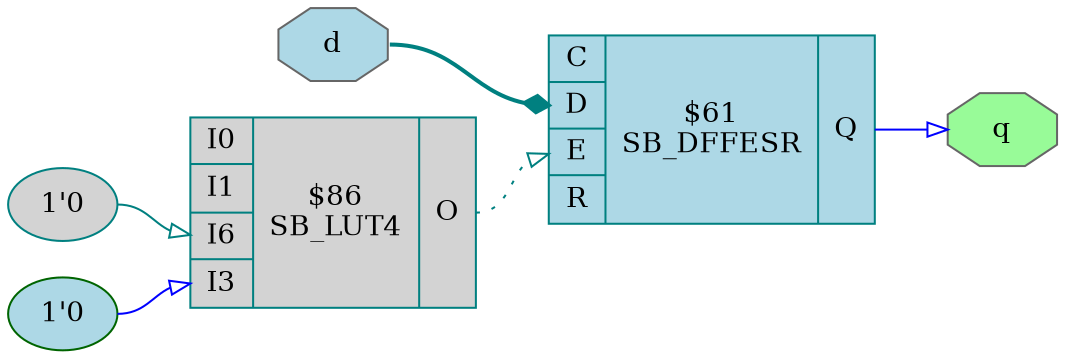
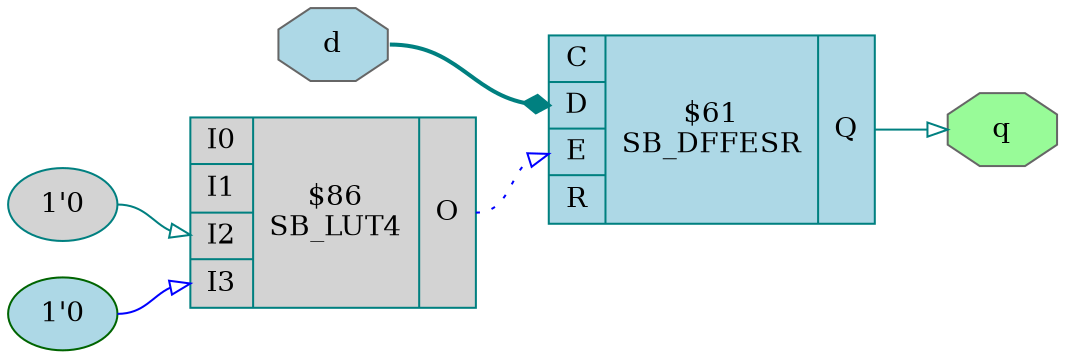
(901, 130) -> (901, 130)
(507, 192) -> (507, 192)
(222, 235) -> (222, 235)
